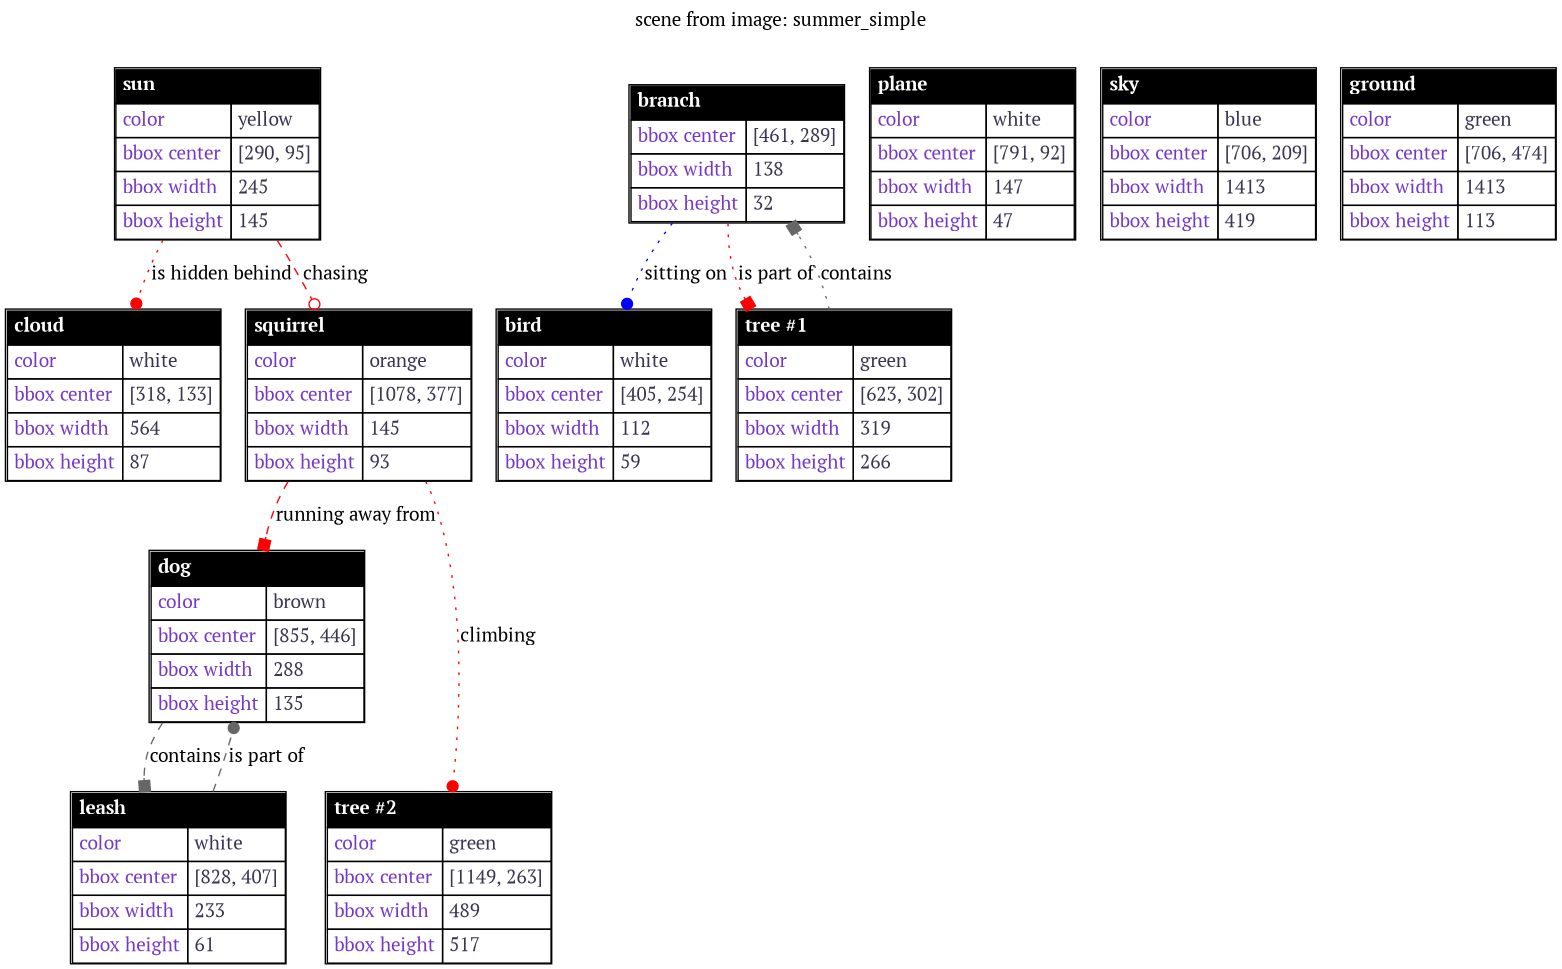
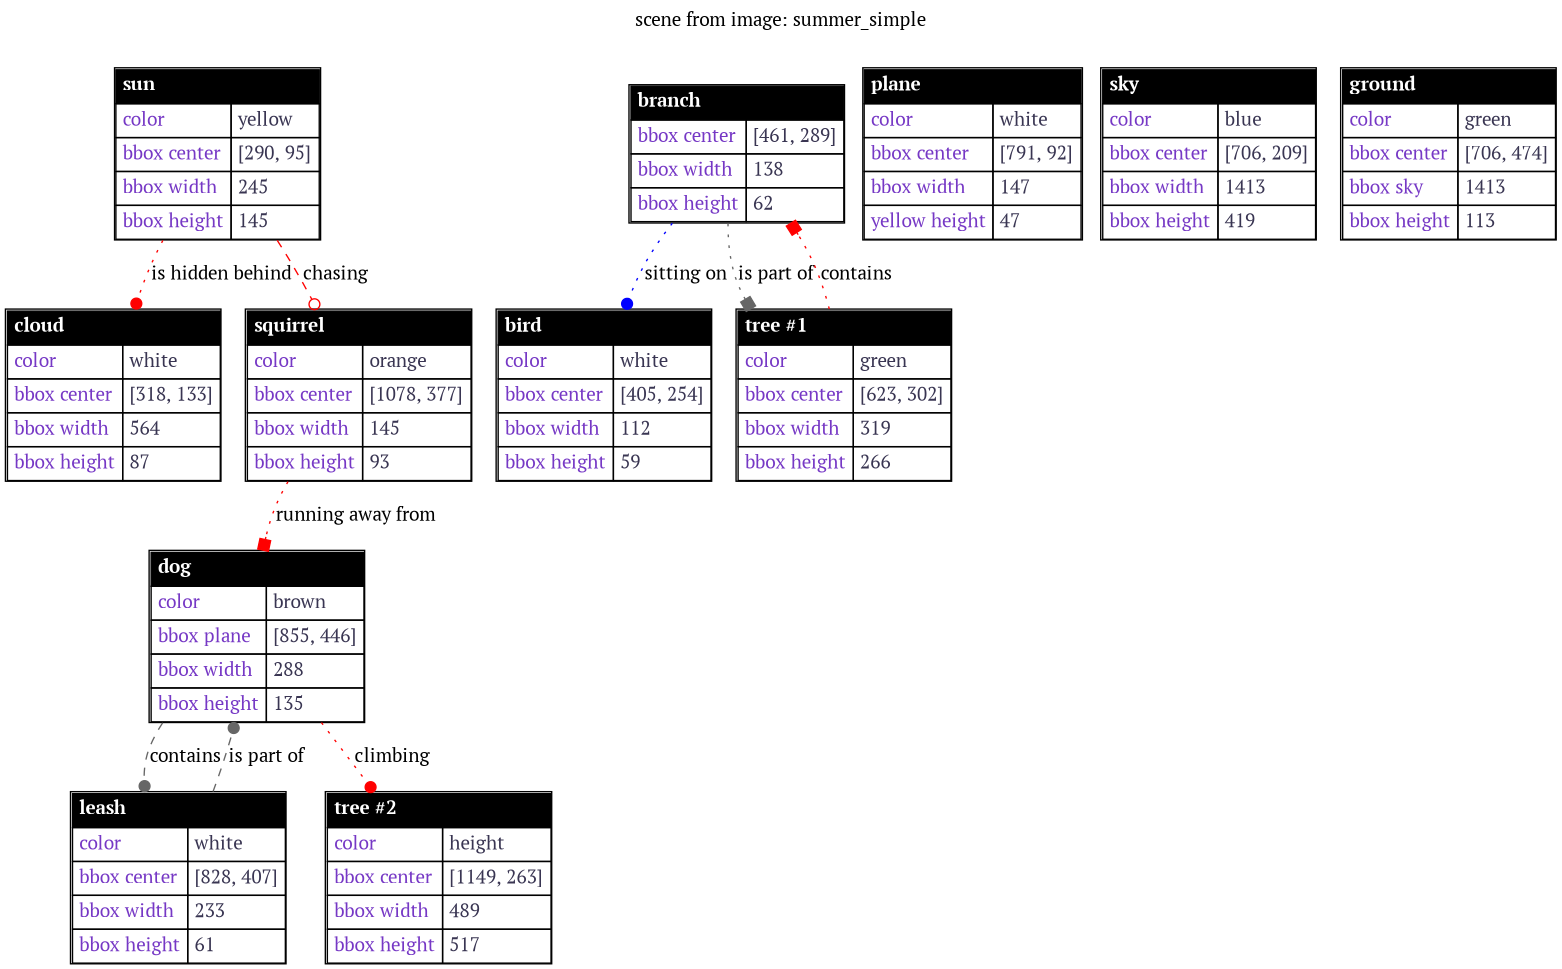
(1397, 188) -> (1387, 188)
(764, 204) -> (764, 204)
(929, 222) -> (929, 222)
(731, 261) -> (731, 261)
(817, 271) -> (817, 271)
(275, 508) -> (275, 508)
(457, 629) -> (344, 753)
(207, 636) -> (205, 636)
(149, 750) -> (149, 750)
(473, 844) -> (477, 844)
